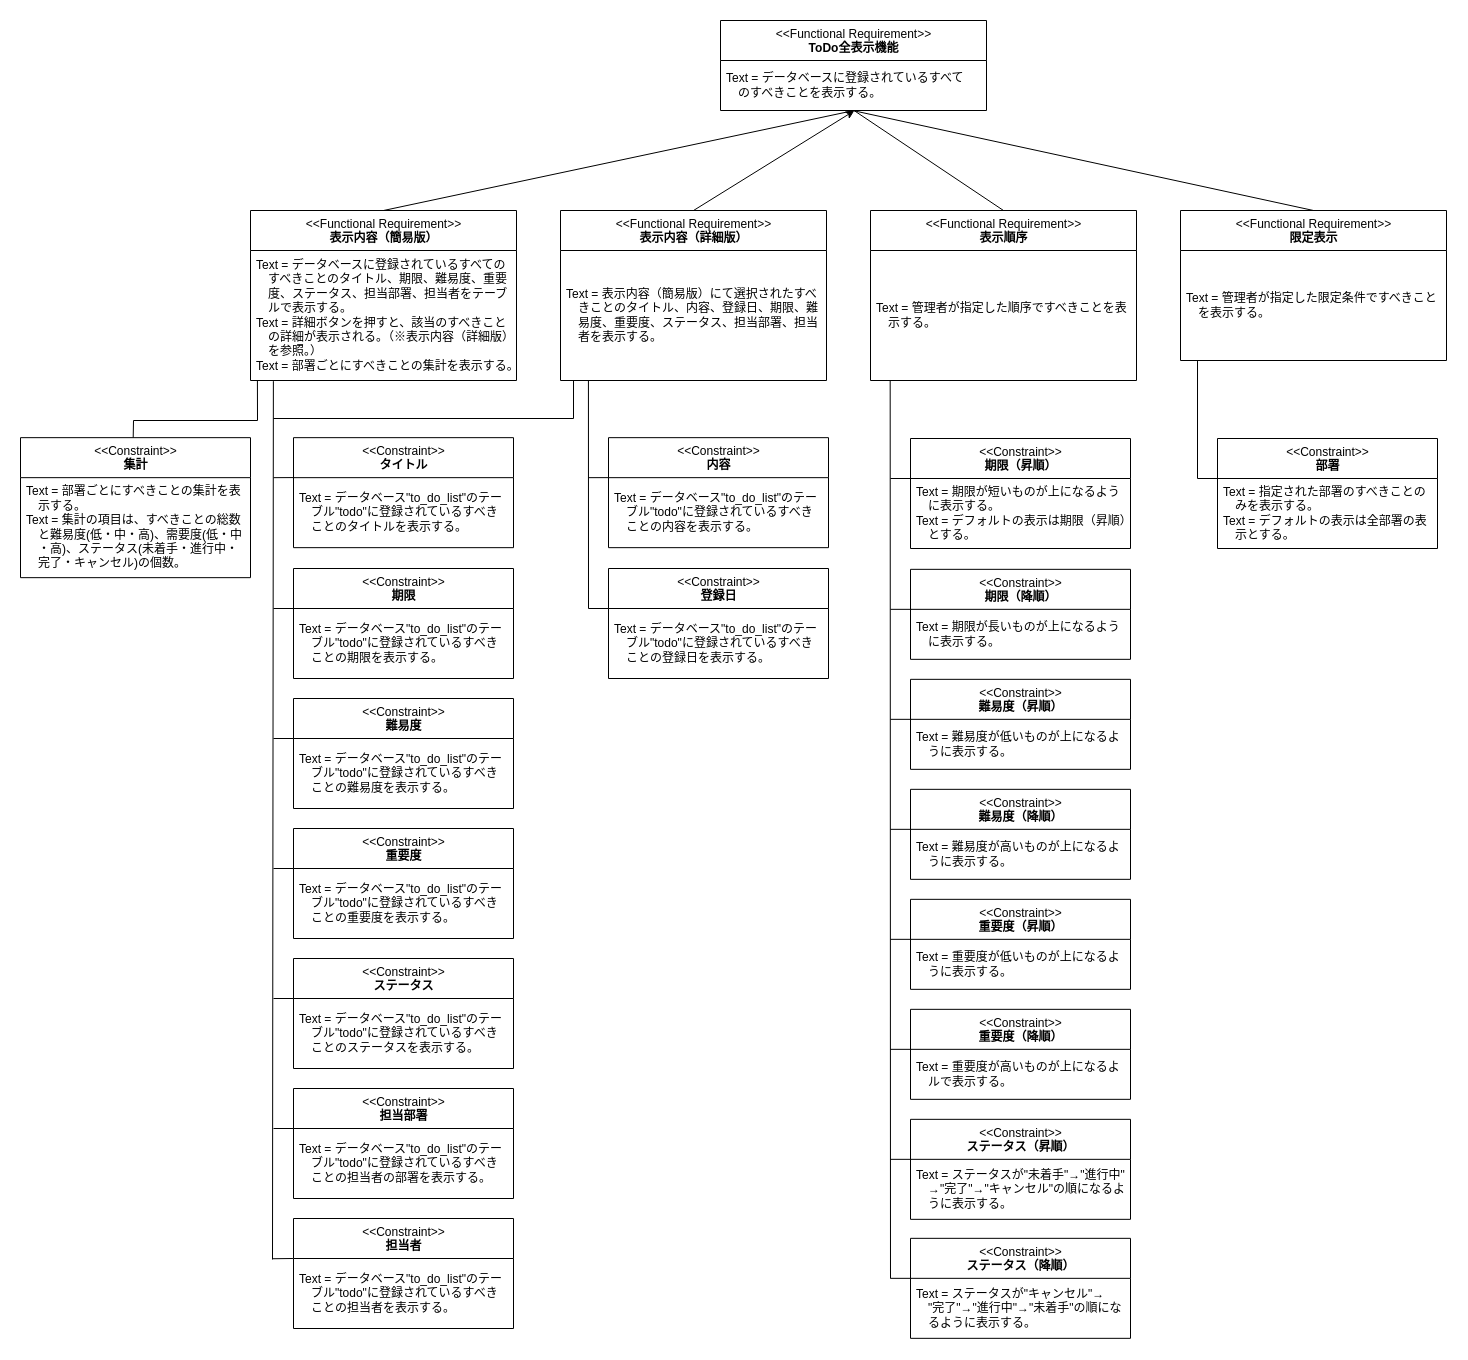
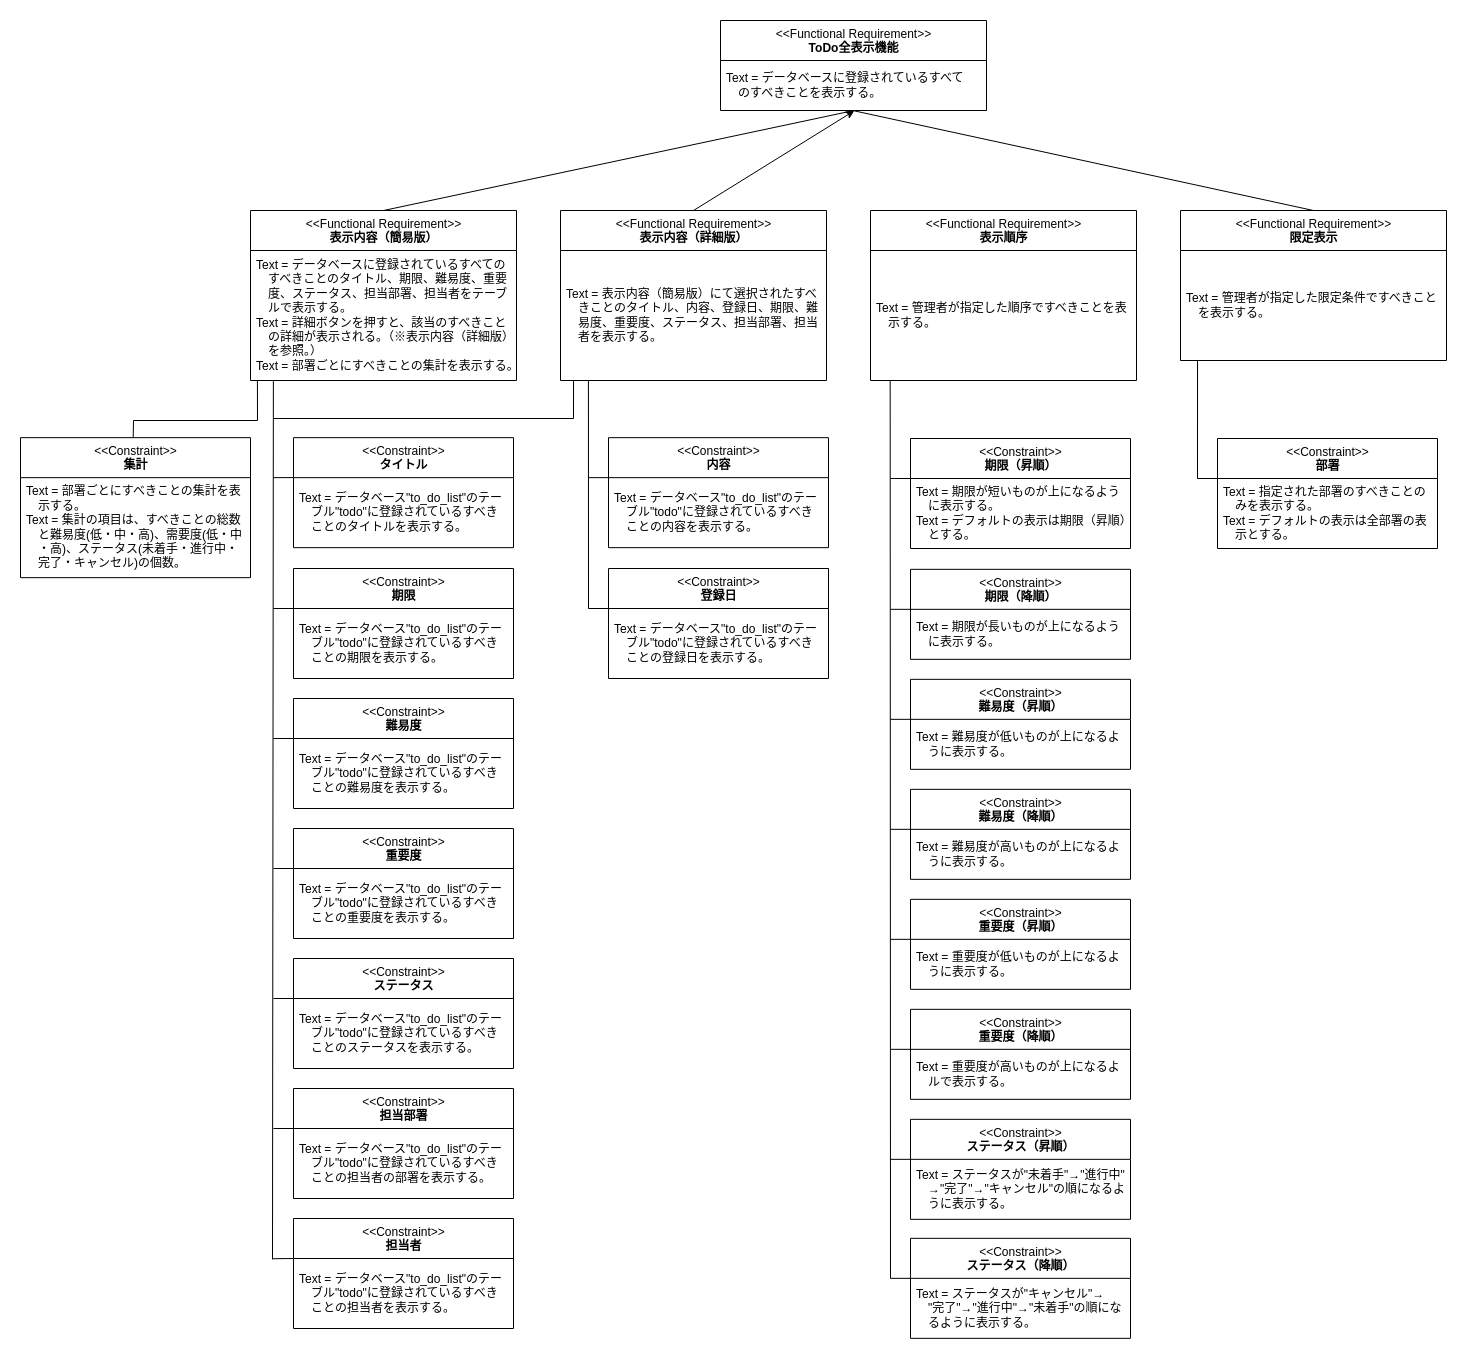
(930, 161) -> none
